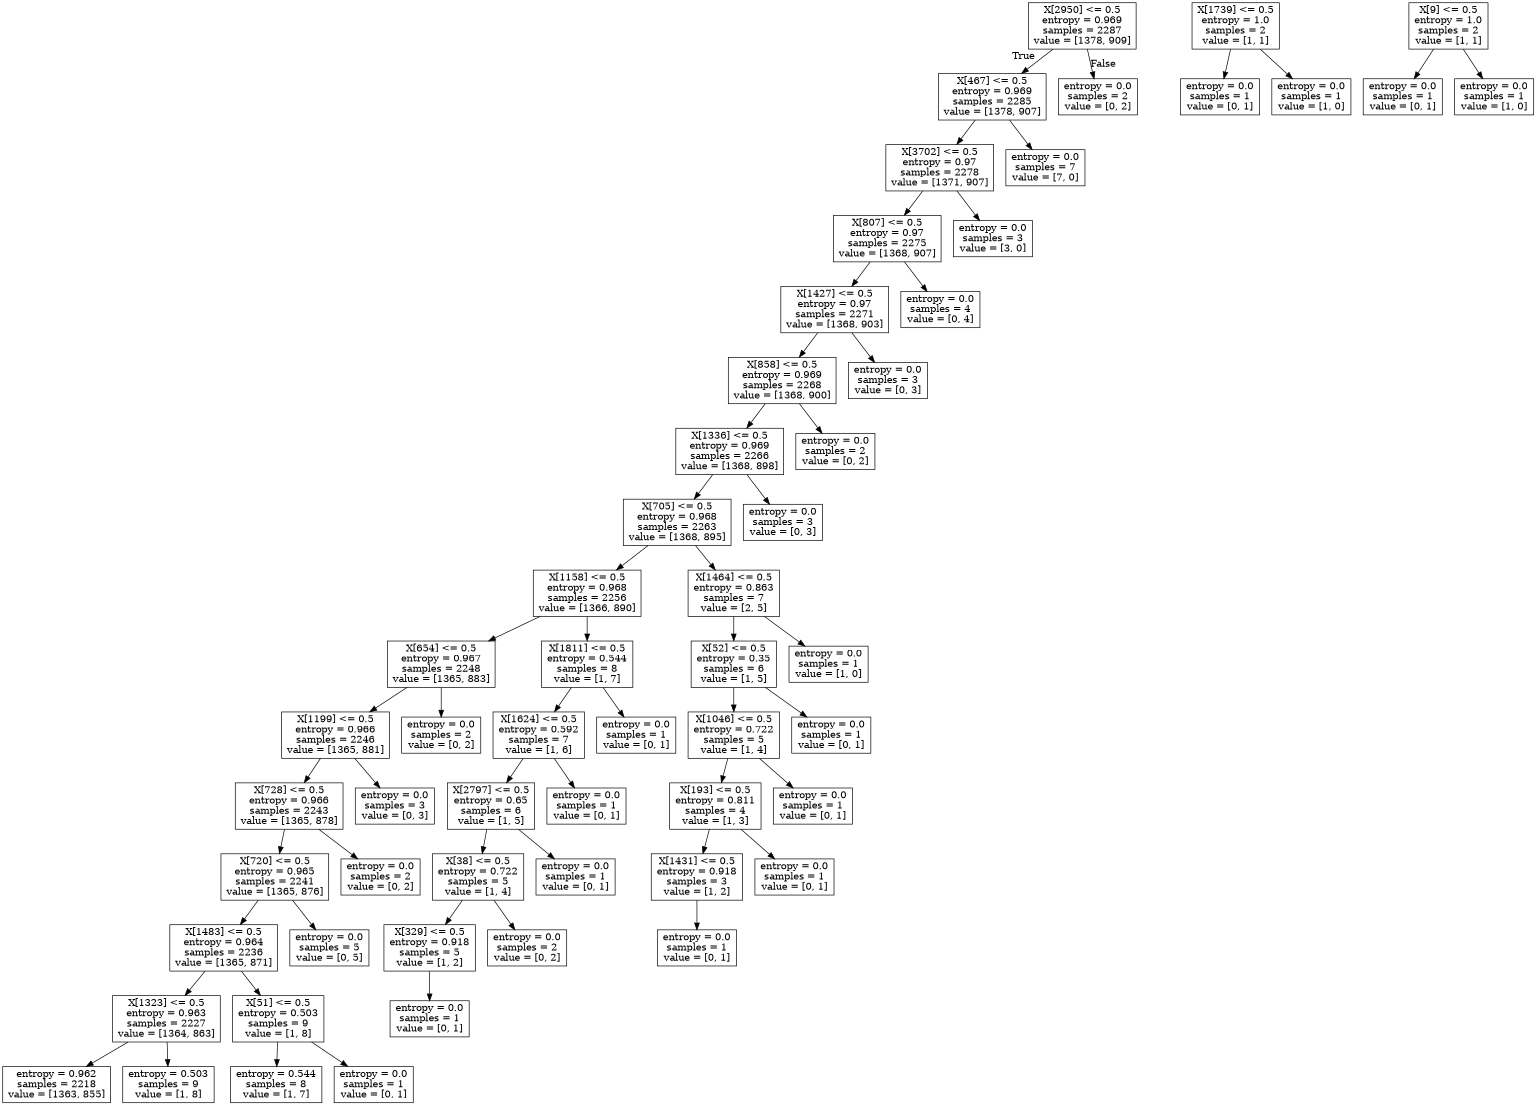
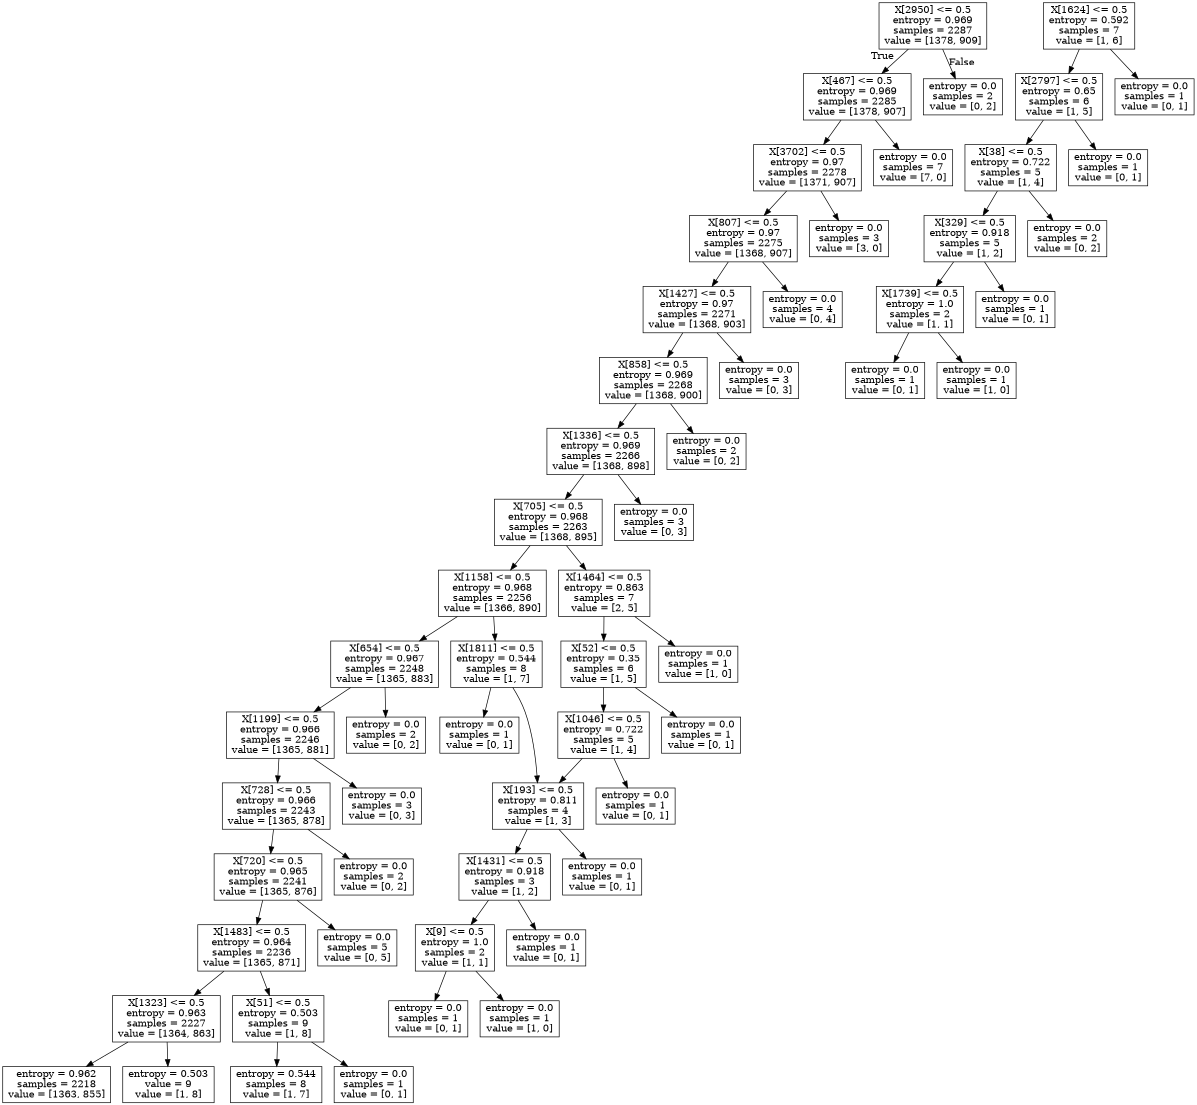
none -> (947, 271)
(565, 697) -> (530, 730)
none -> (482, 910)
(168, 1085) -> (168, 1085)
